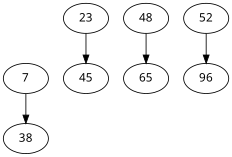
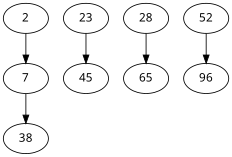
none -> (26, 18)
(146, 18) -> (146, 18)
